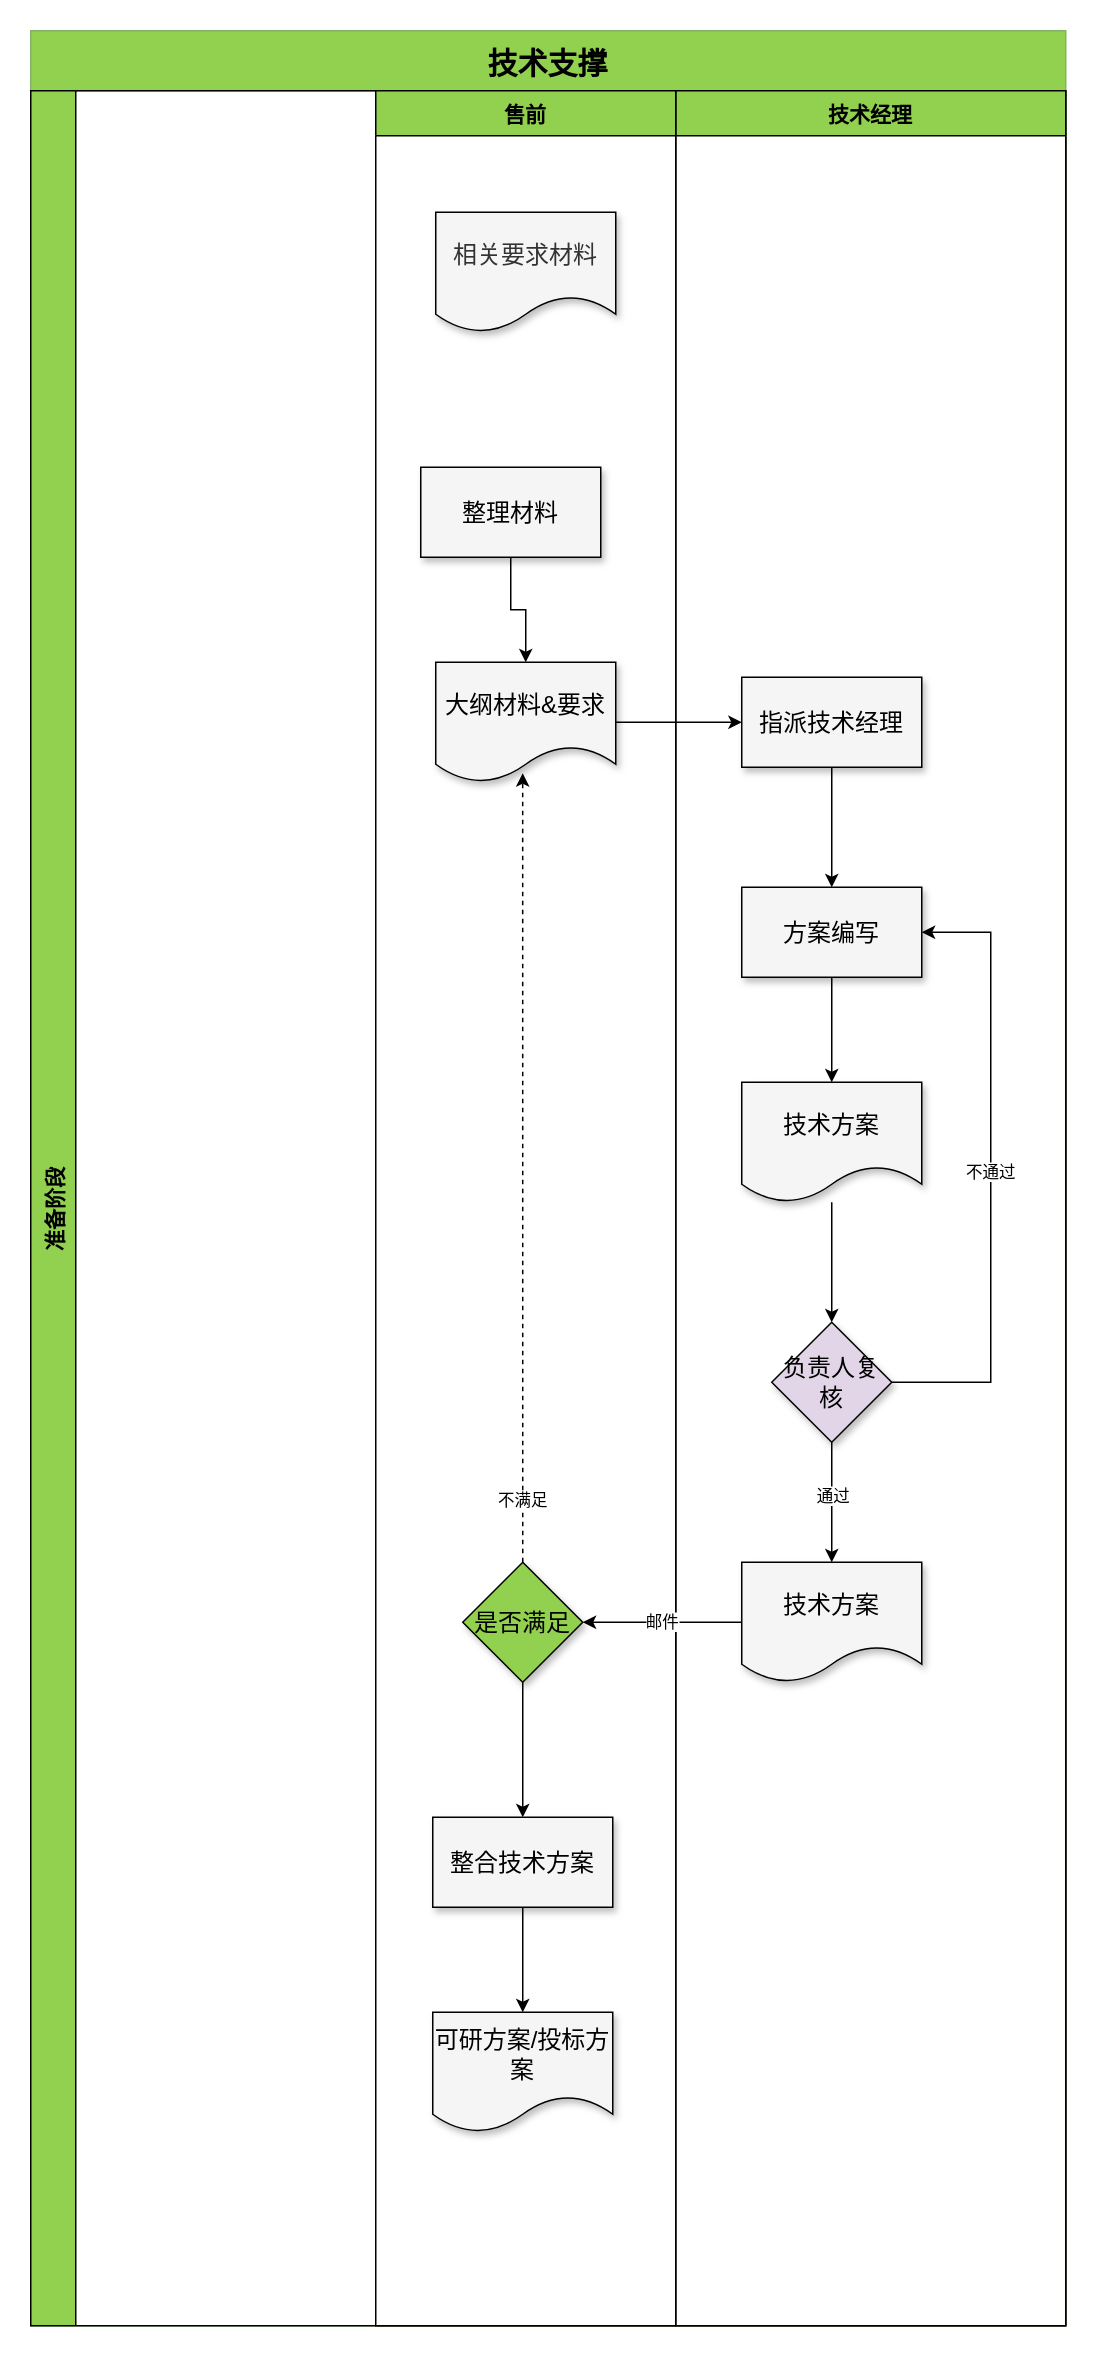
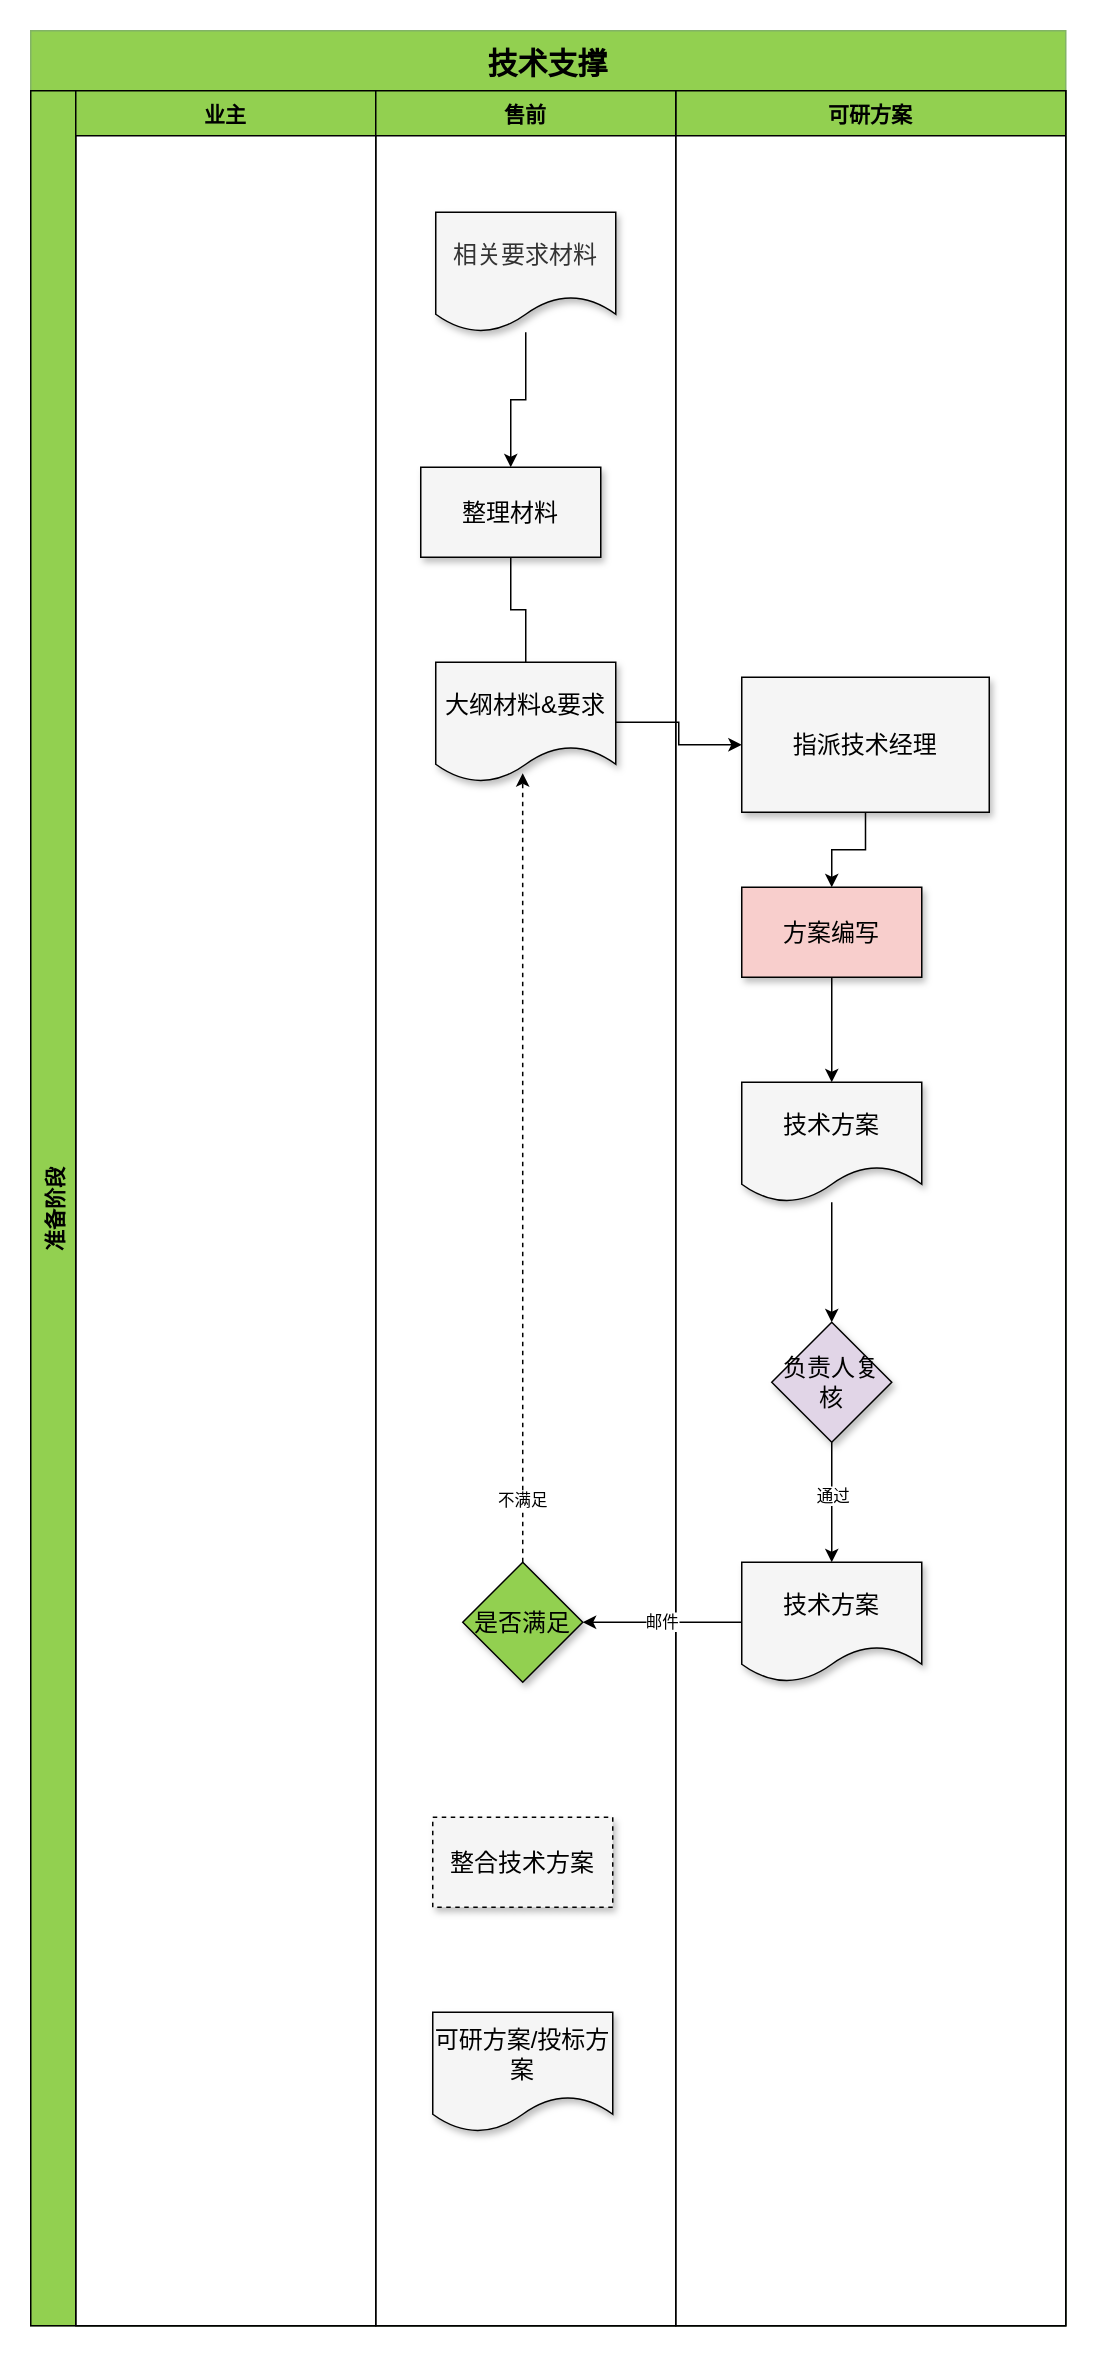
(870, 115) -> (870, 115)
none -> (524, 400)
(526, 651) -> (526, 655)
(832, 722) -> (866, 745)
(832, 932) -> (832, 932)
(991, 1177) -> none
none -> (226, 1208)
(523, 1744) -> none
(523, 1862) -> (523, 1862)
(523, 1954) -> none
